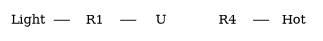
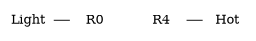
(95, 20) -> (95, 20)
(161, 20) -> none
